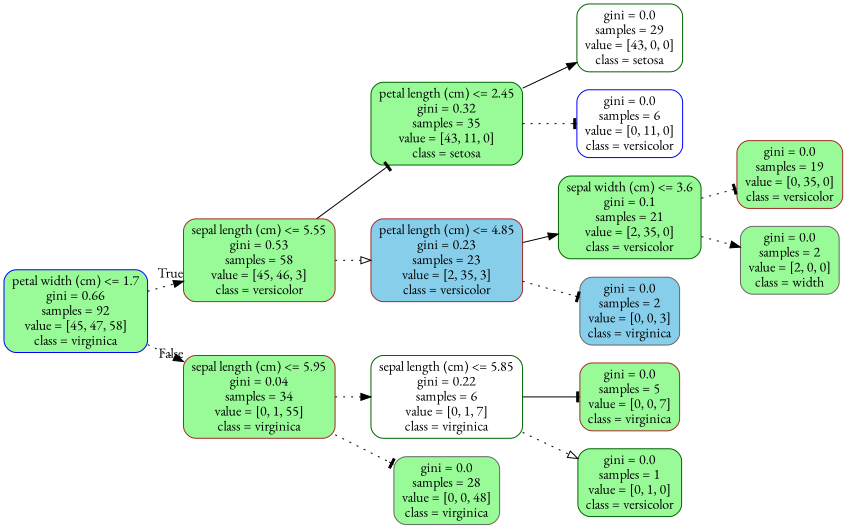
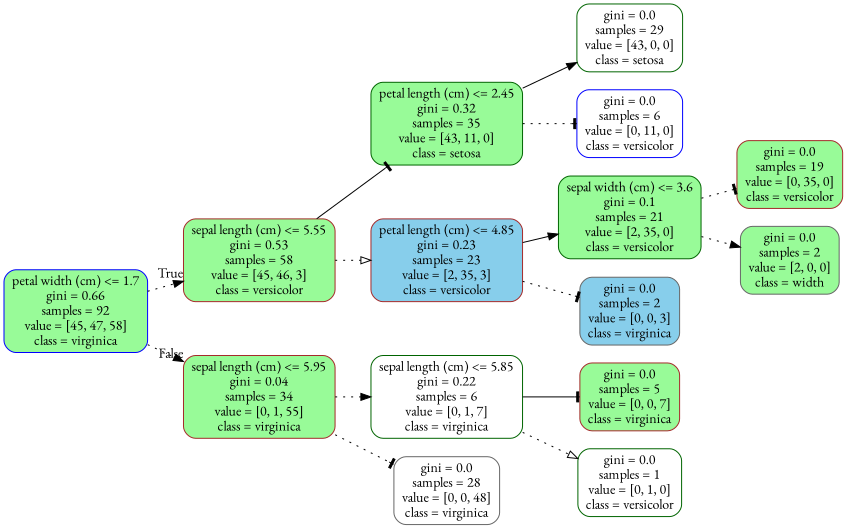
(630, 483) -> (630, 483)
(447, 491) -> (447, 491)
